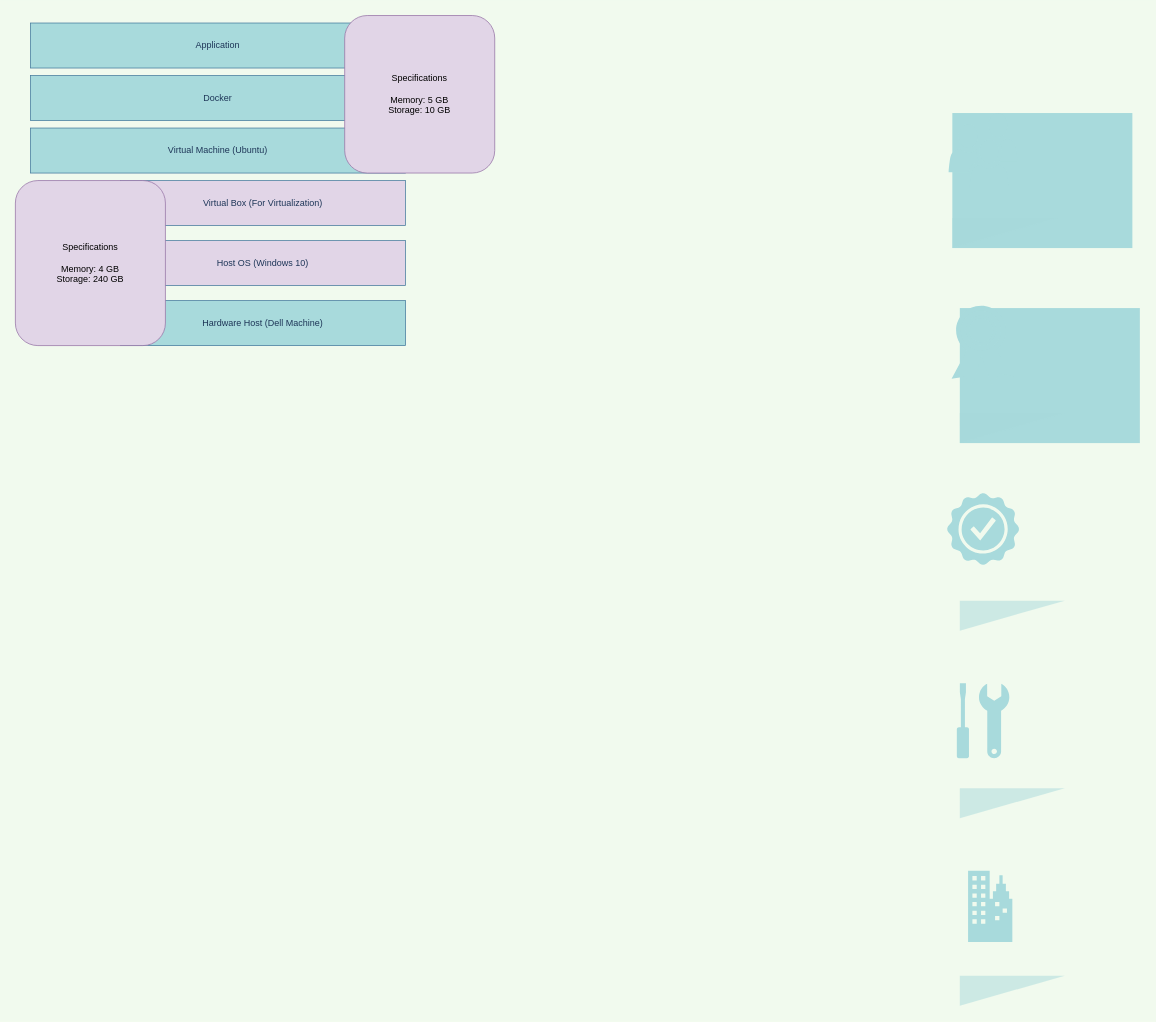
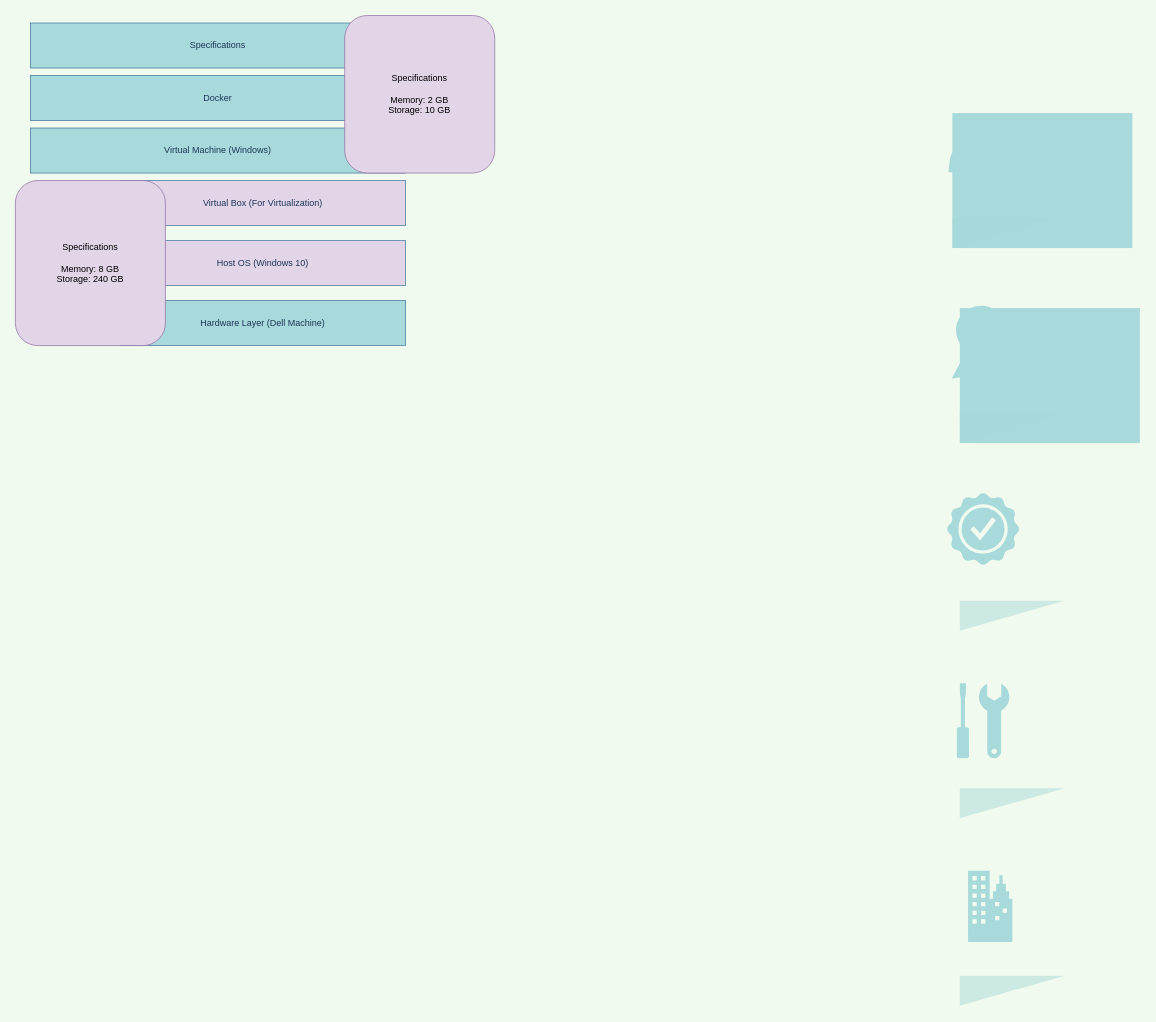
(218, 45) -> (218, 45)
(420, 94) -> (420, 94)
(218, 150) -> (218, 150)
(90, 263) -> (90, 263)
(263, 323) -> (263, 323)
